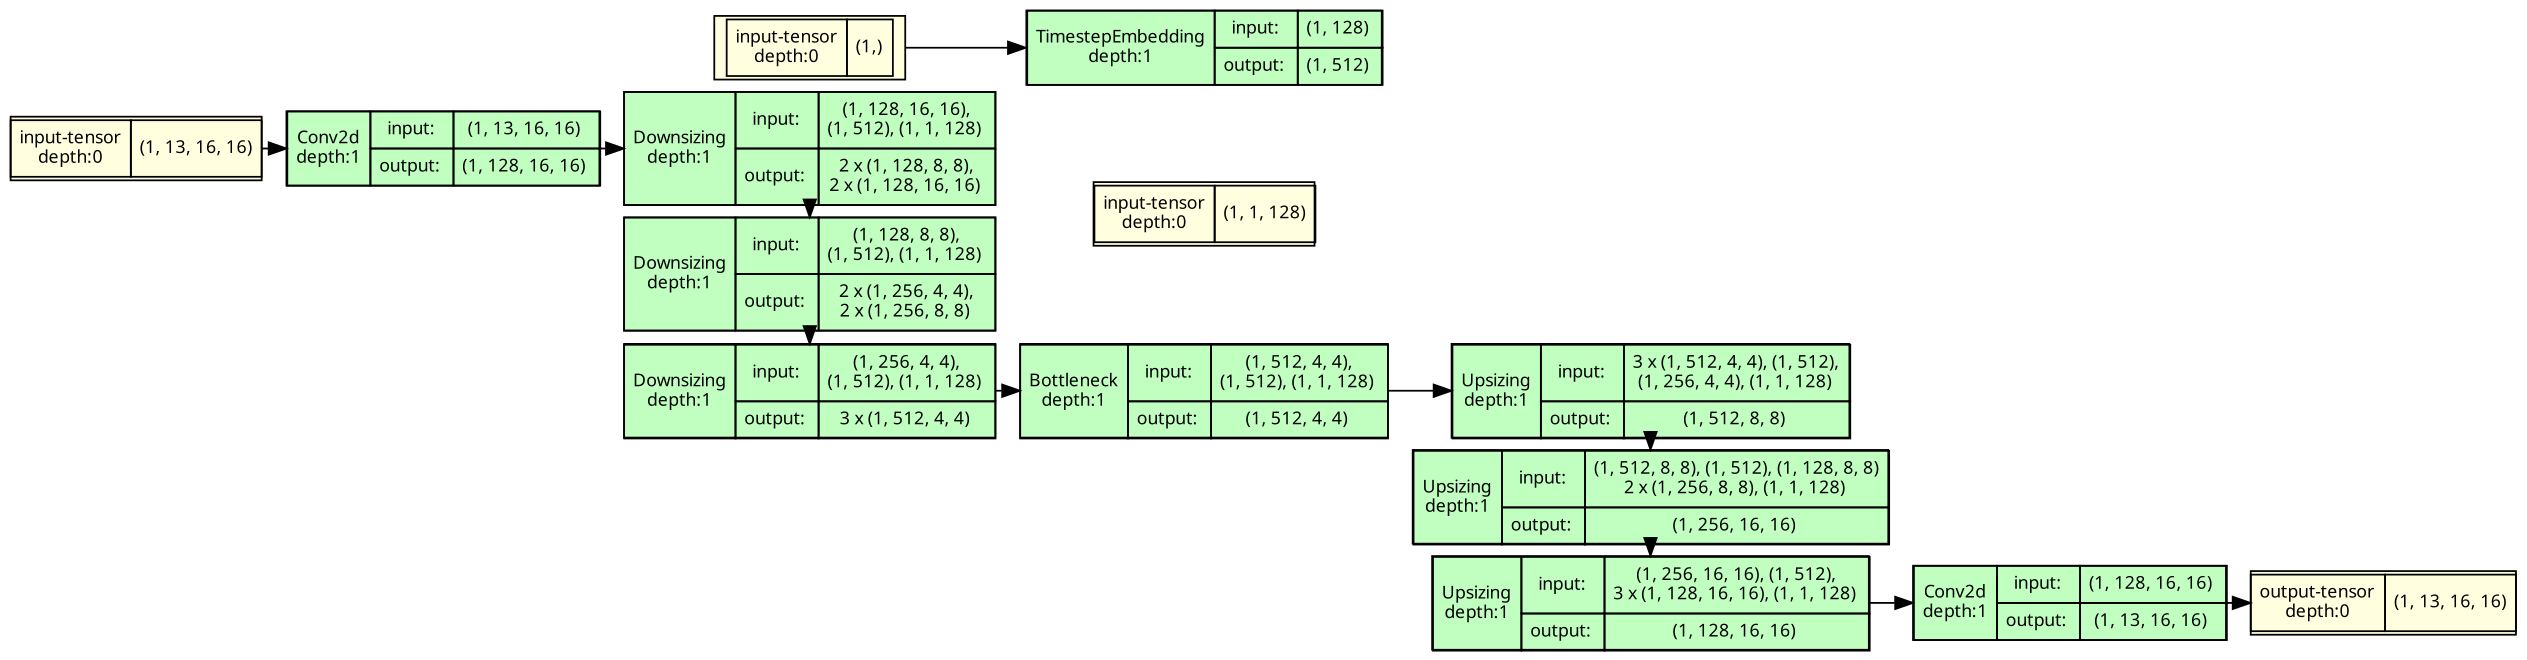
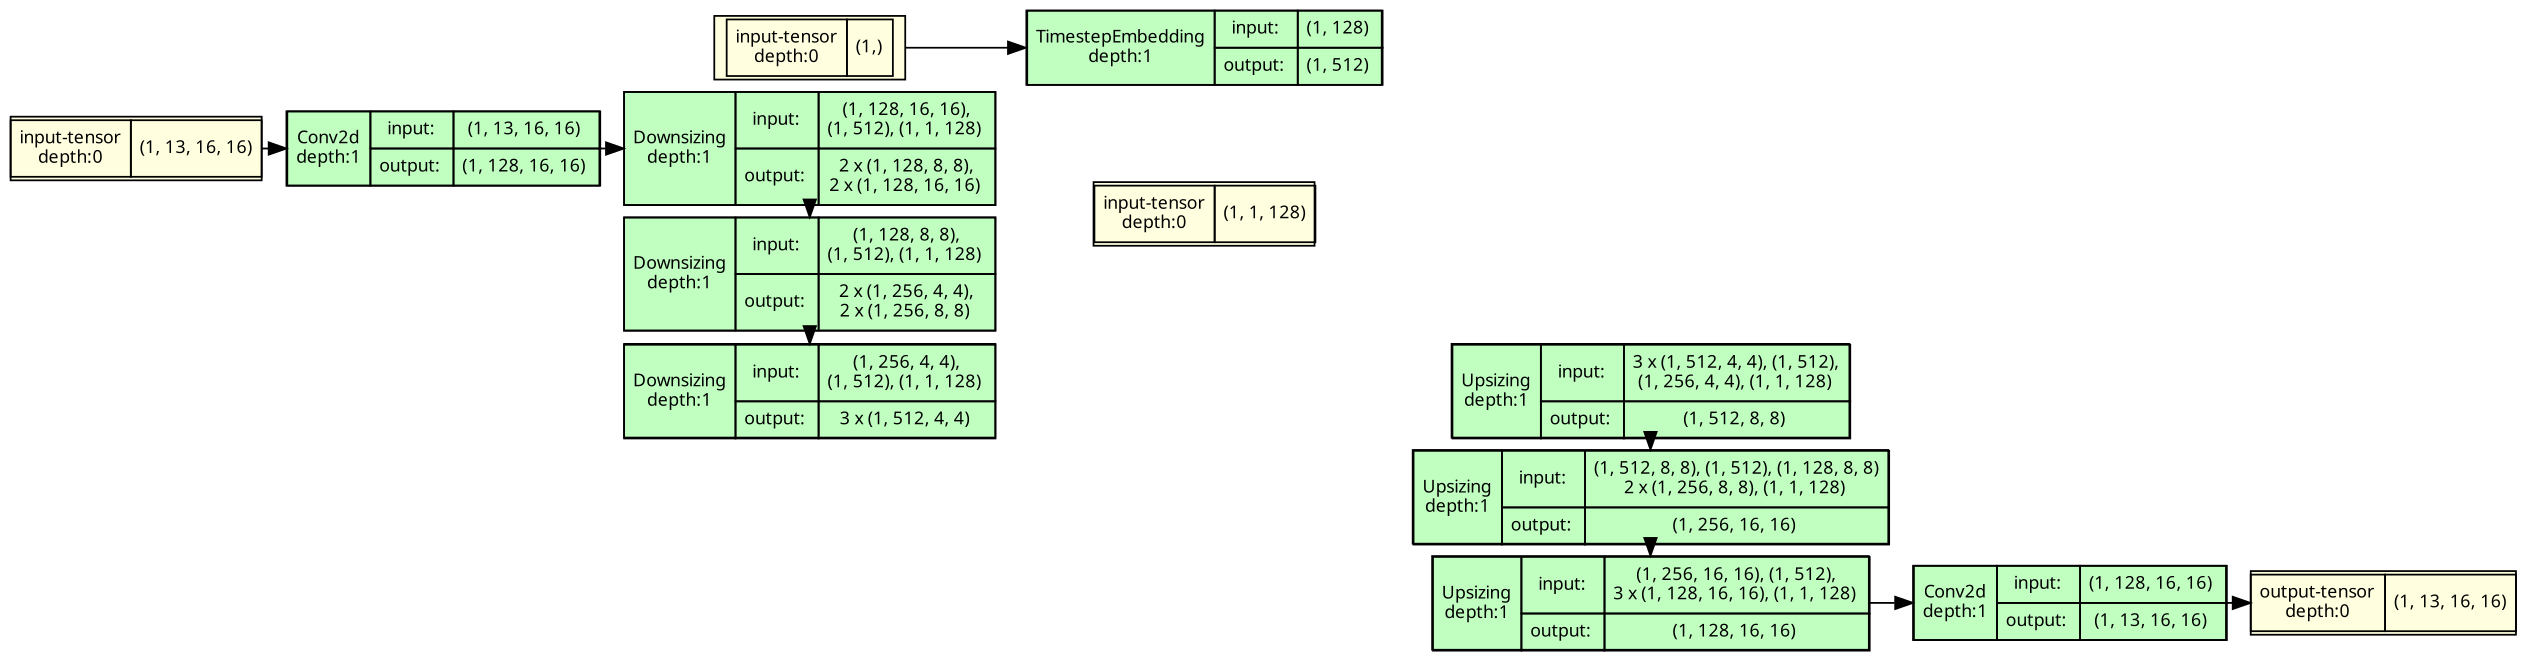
(1204, 391) -> none
